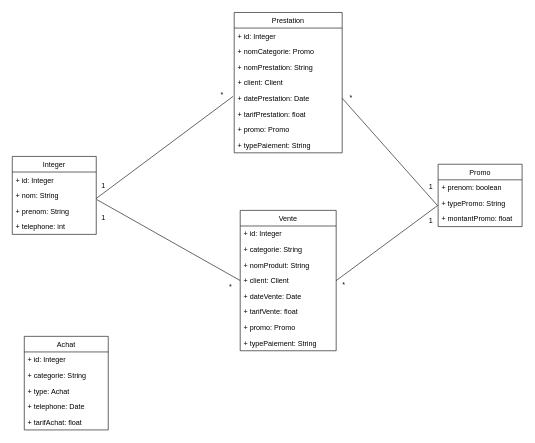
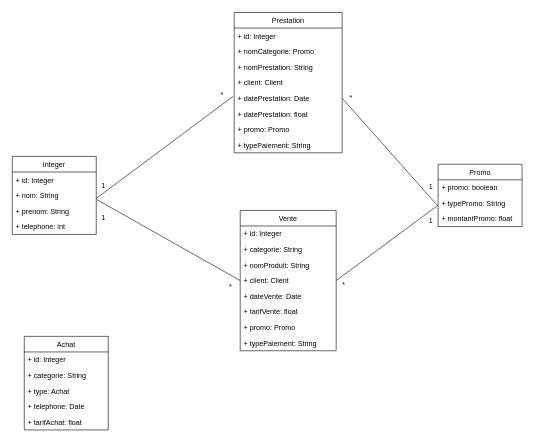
(280, 114) -> (279, 114)
(472, 188) -> (470, 188)
